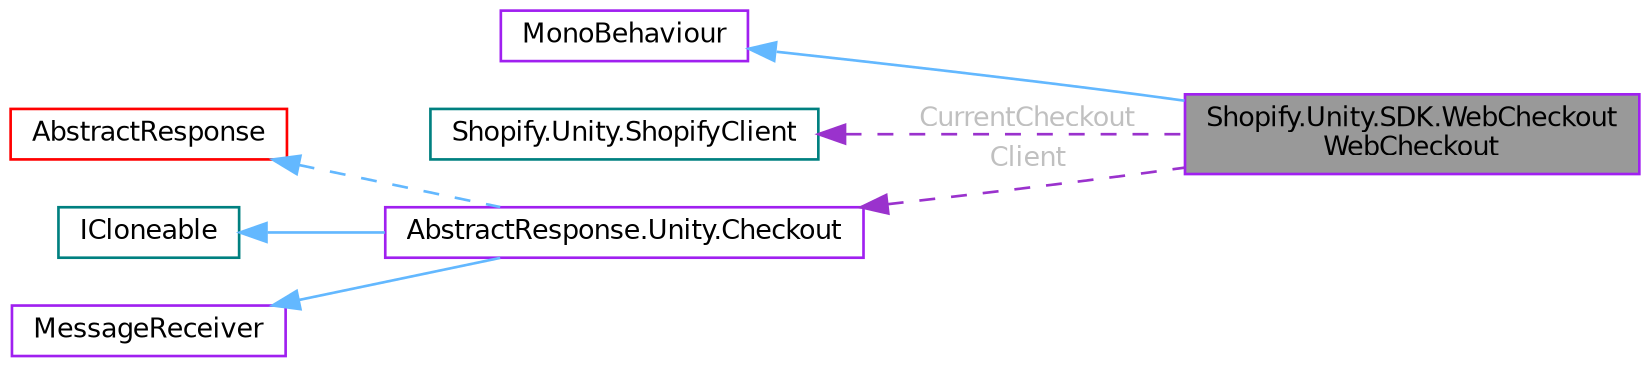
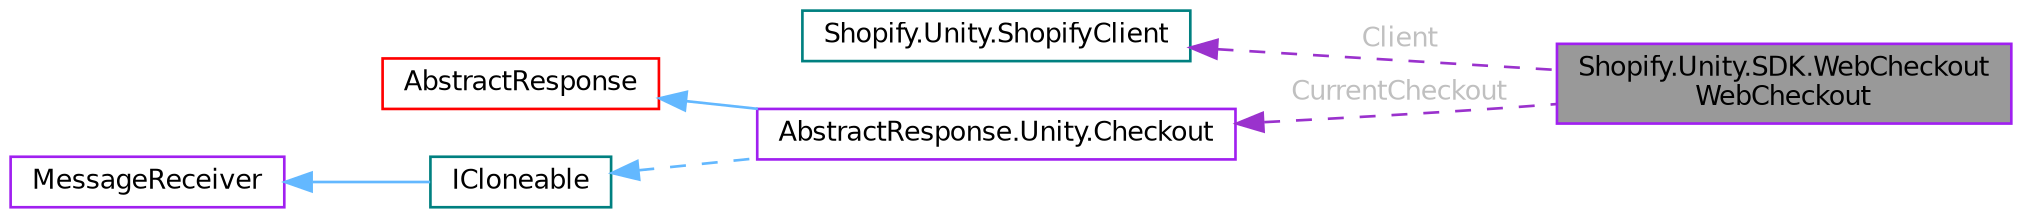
(624, 36) -> none
(1024, 120) -> (1396, 40)
(1024, 159) -> (1396, 93)
(399, 186) -> (722, 105)
(326, 232) -> (698, 164)
(399, 279) -> (371, 182)
